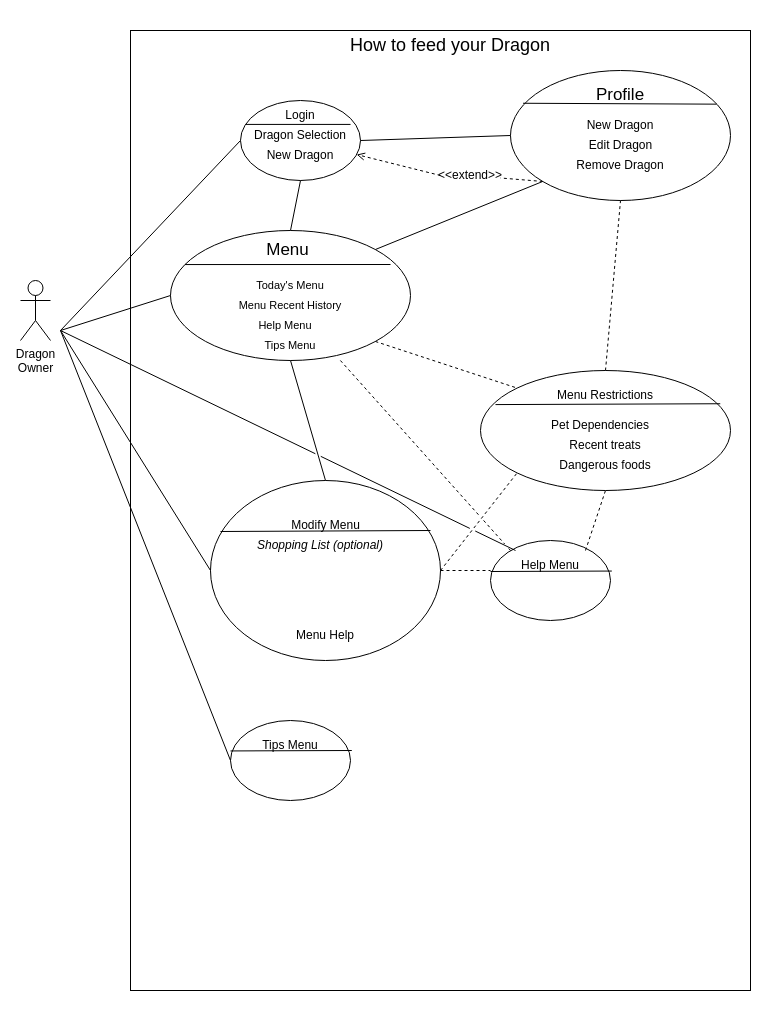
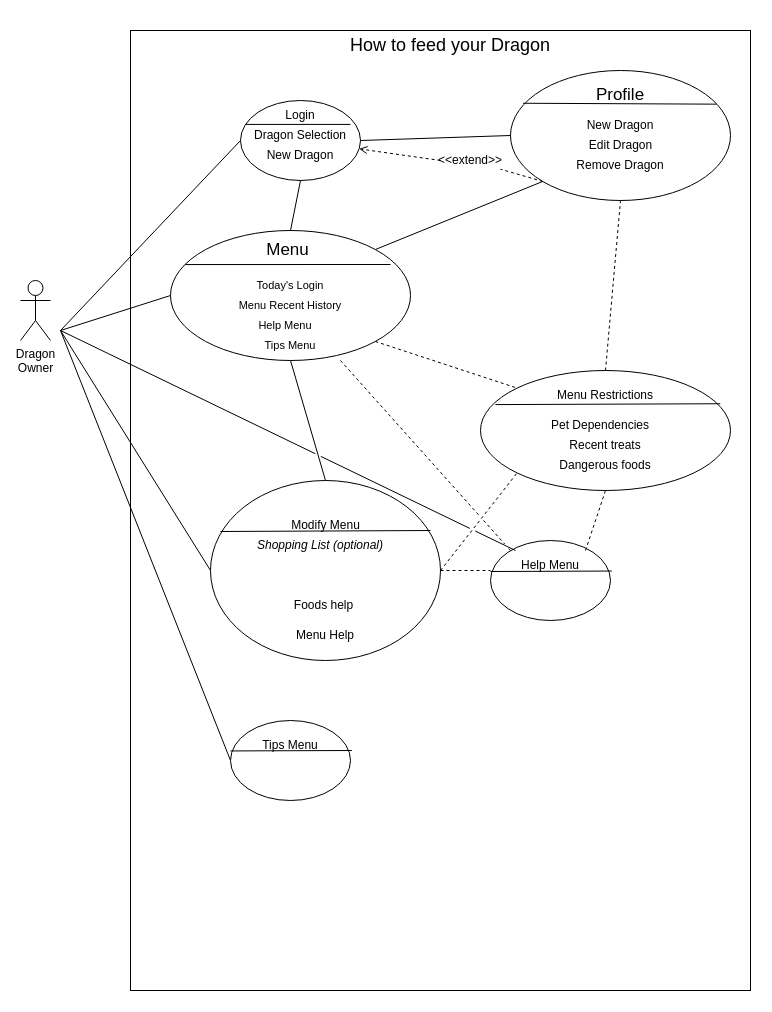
(471, 176) -> (471, 161)
(291, 286) -> (291, 286)
none -> (324, 606)
